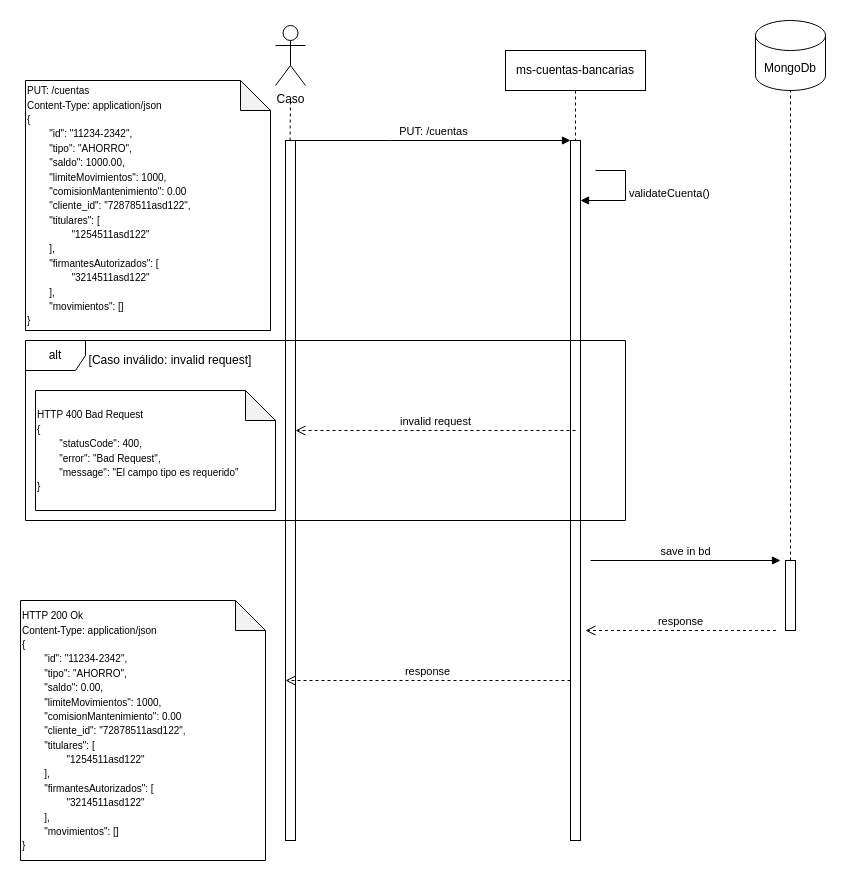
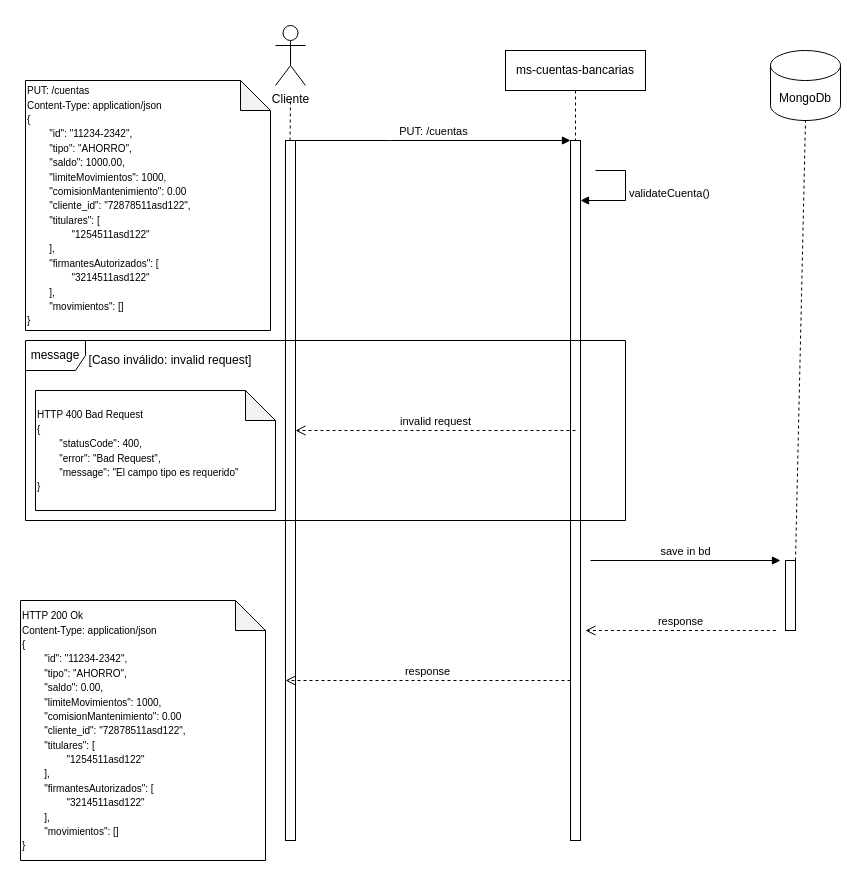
(791, 56) -> (806, 86)
(291, 100) -> (291, 100)
(56, 356) -> (56, 356)
